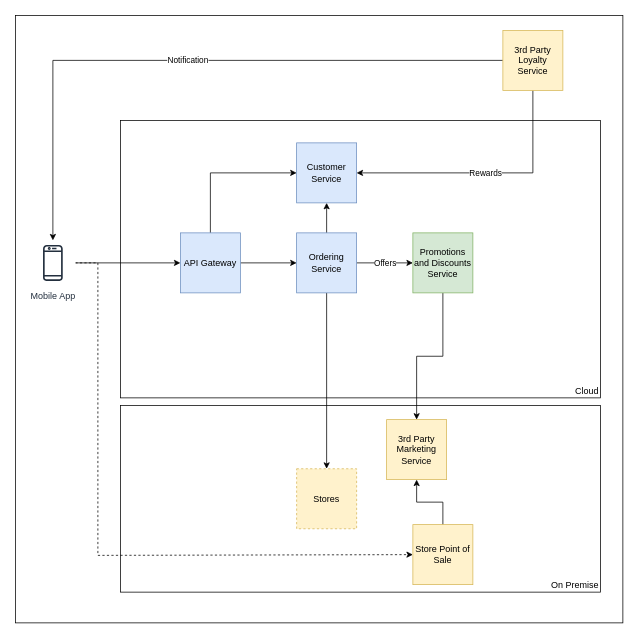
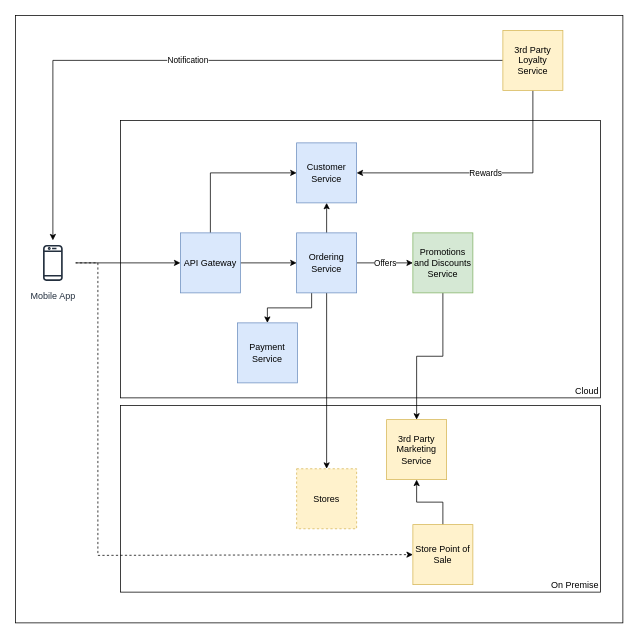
none -> (312, 302)
none -> (267, 353)
